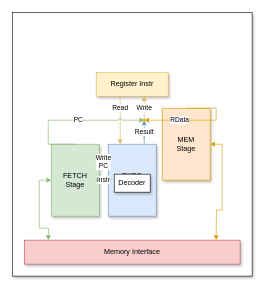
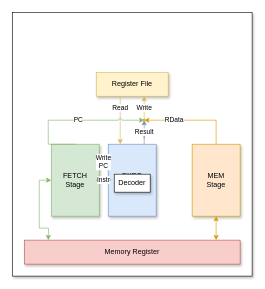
(132, 84) -> (132, 84)
(186, 144) -> (216, 180)
(132, 252) -> (132, 252)
